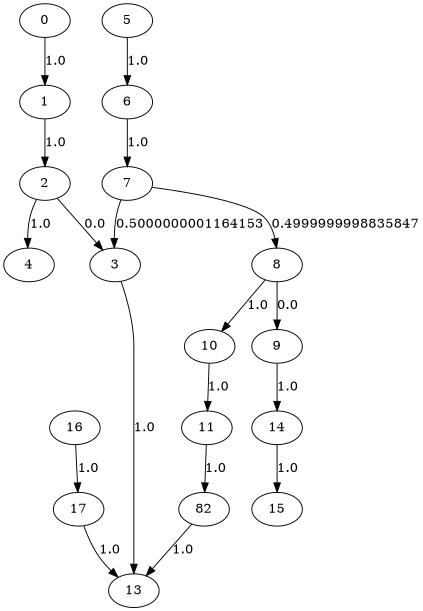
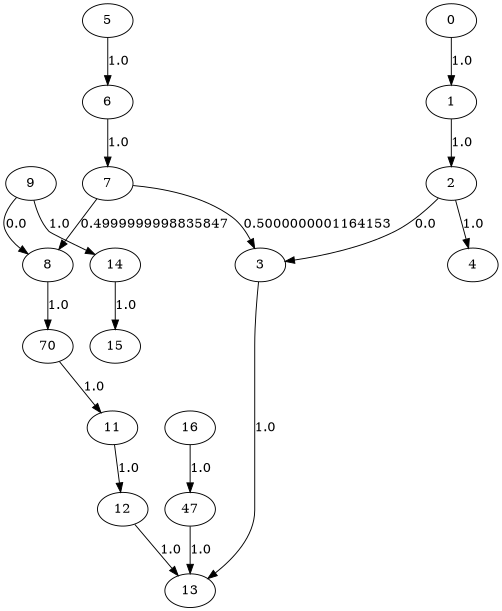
(277, 301) -> (4, 224)
(210, 346) -> (48, 346)
(79, 509) -> (190, 509)
(204, 509) -> (123, 509)
